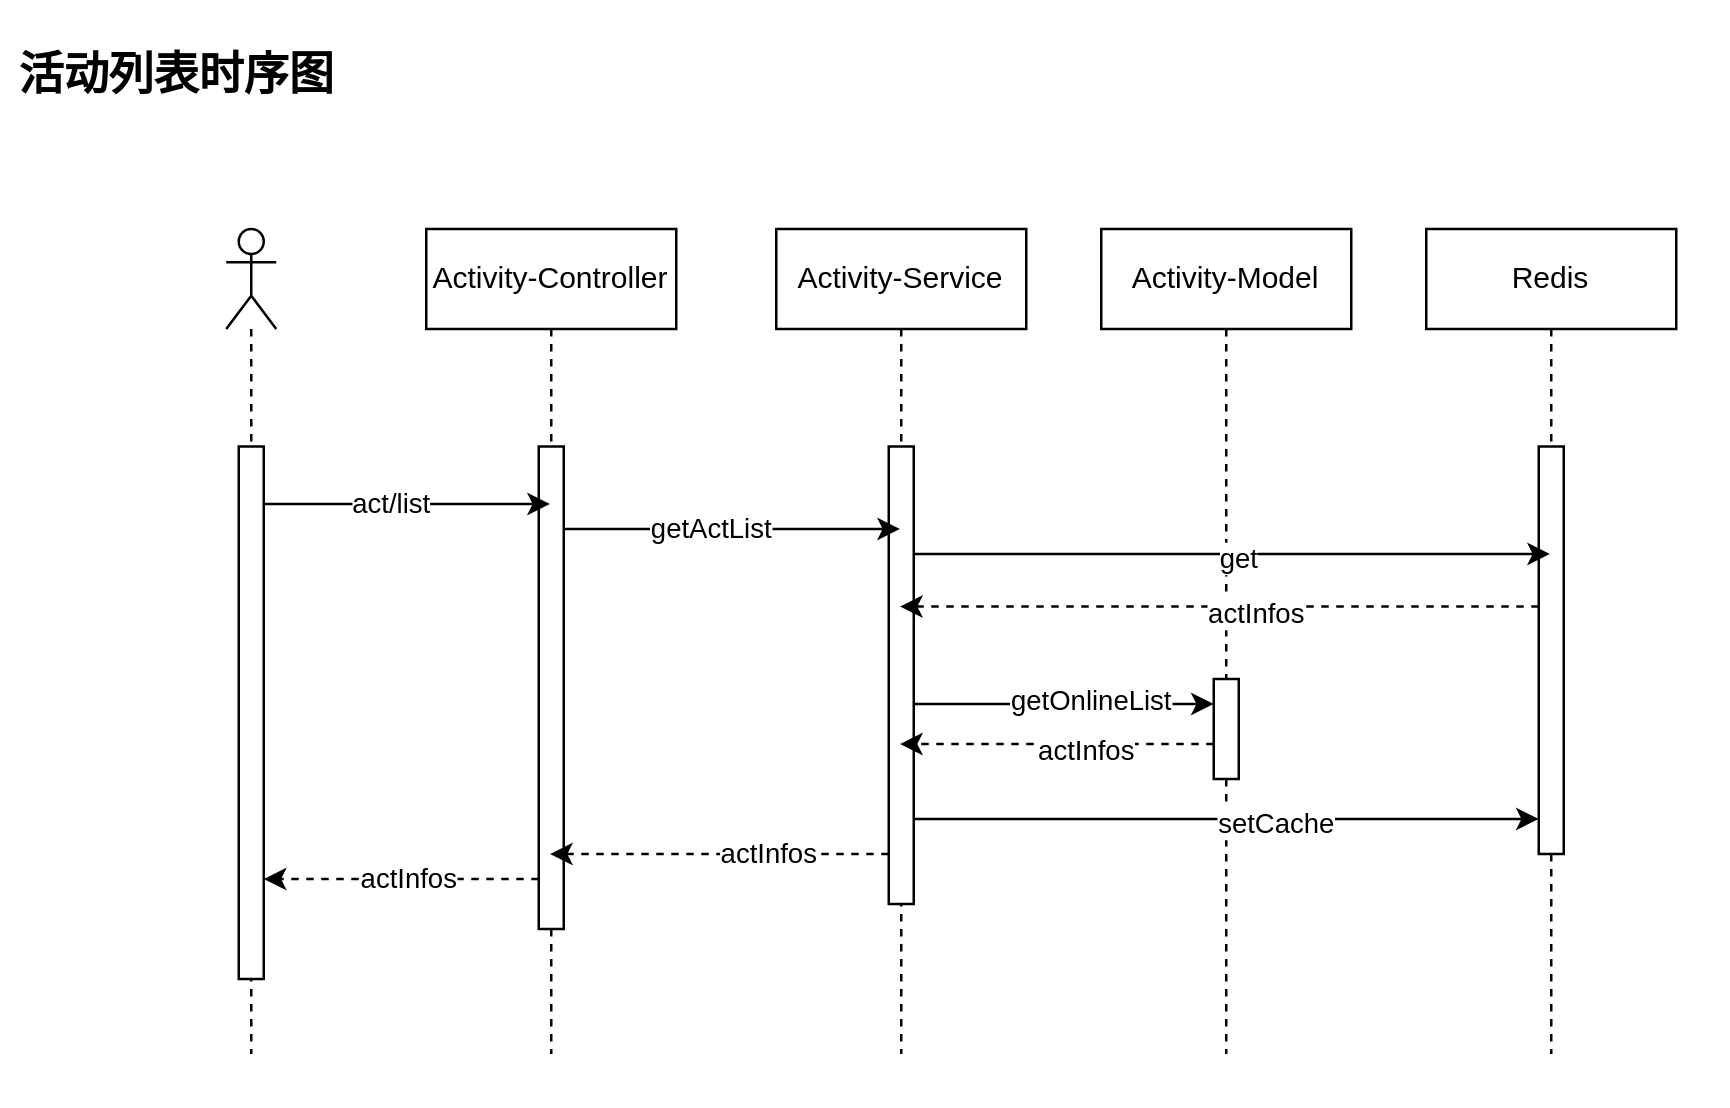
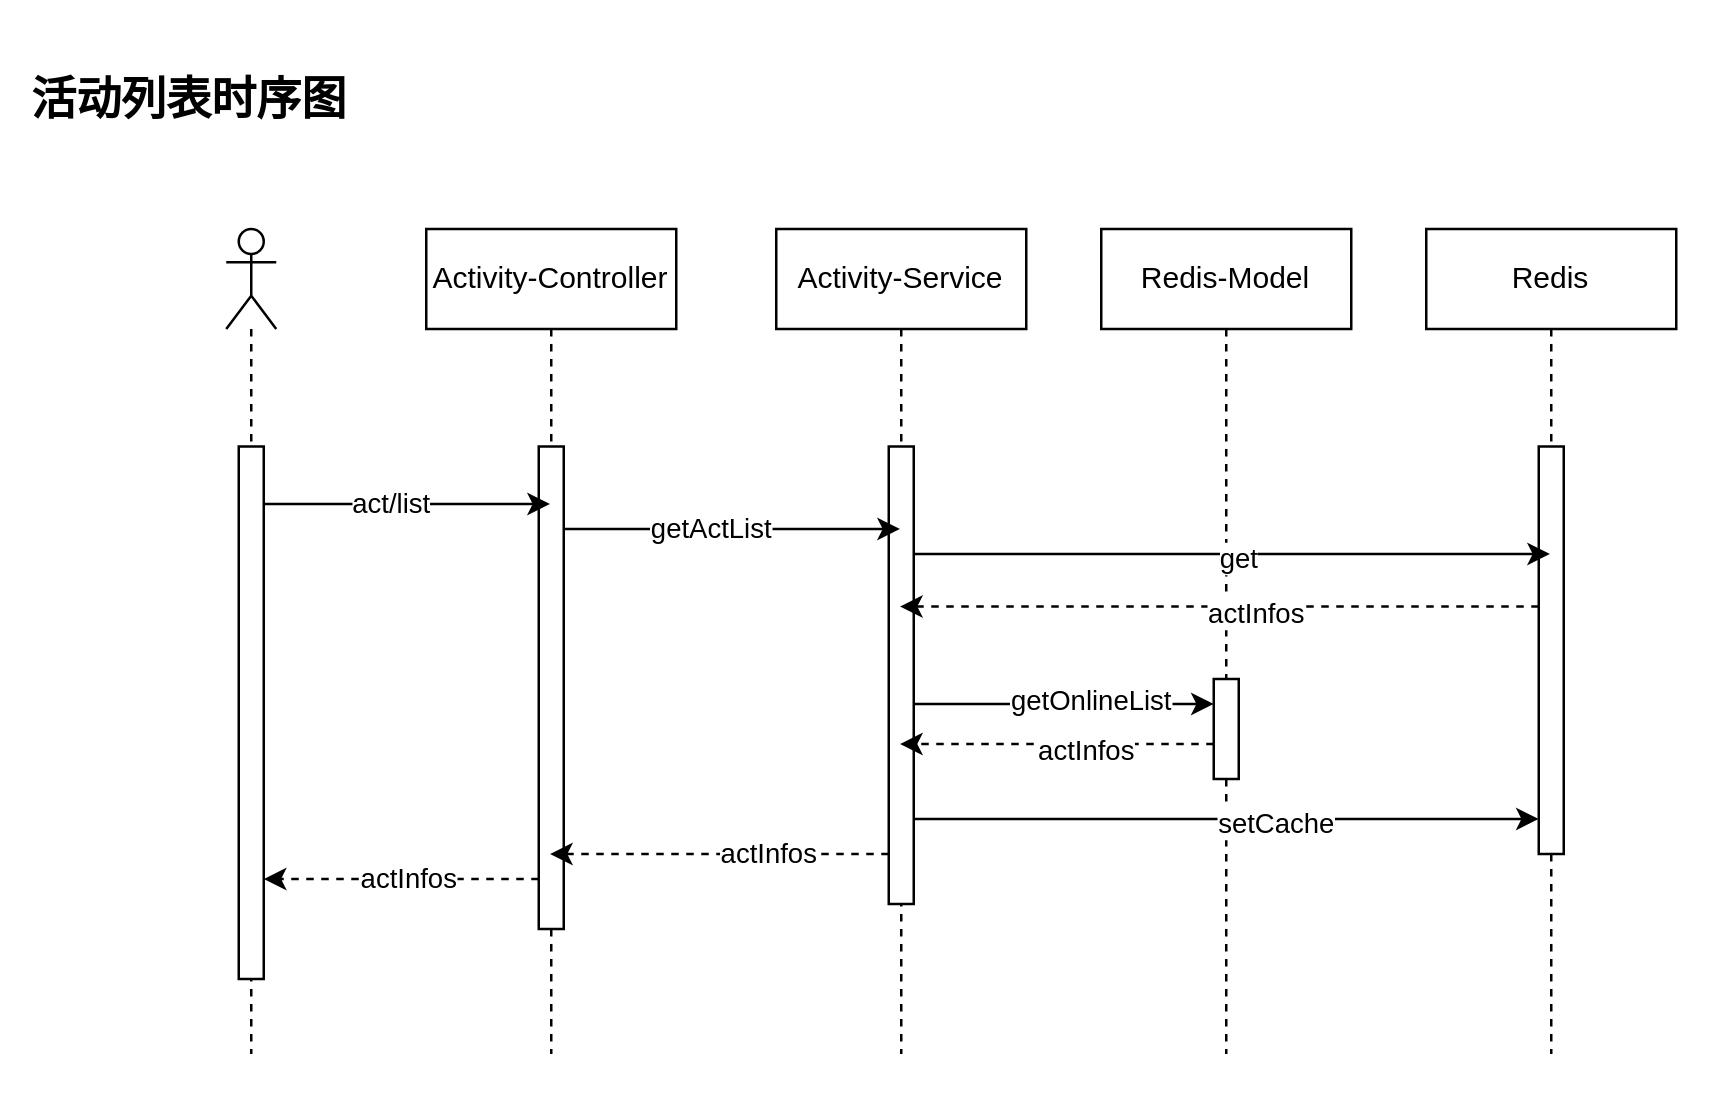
(176, 76) -> (189, 101)
(1226, 279) -> (1226, 279)
